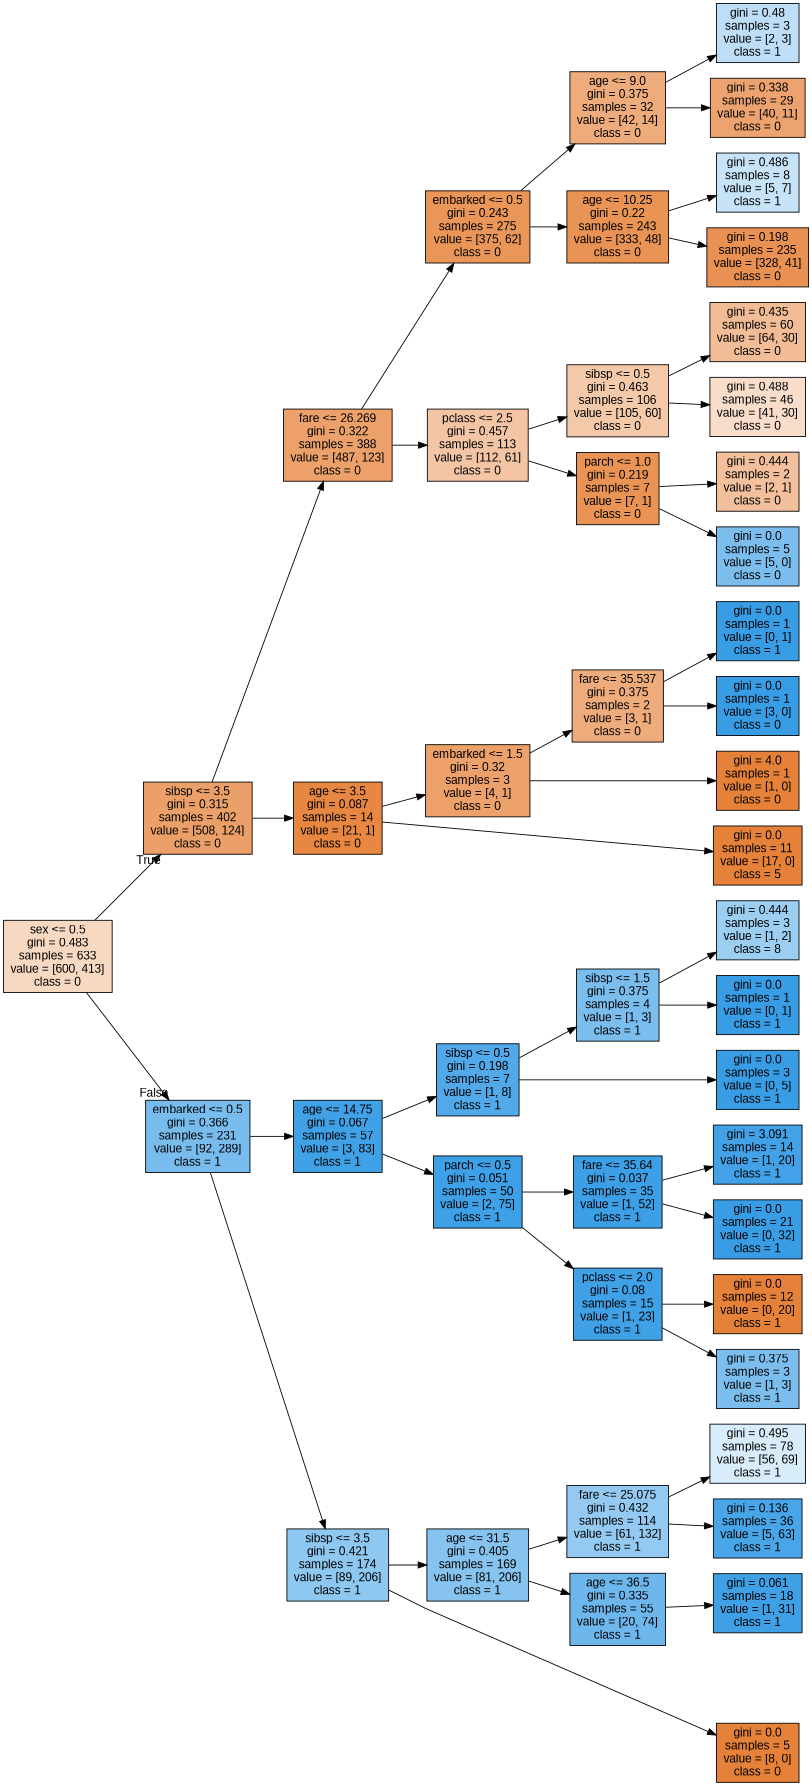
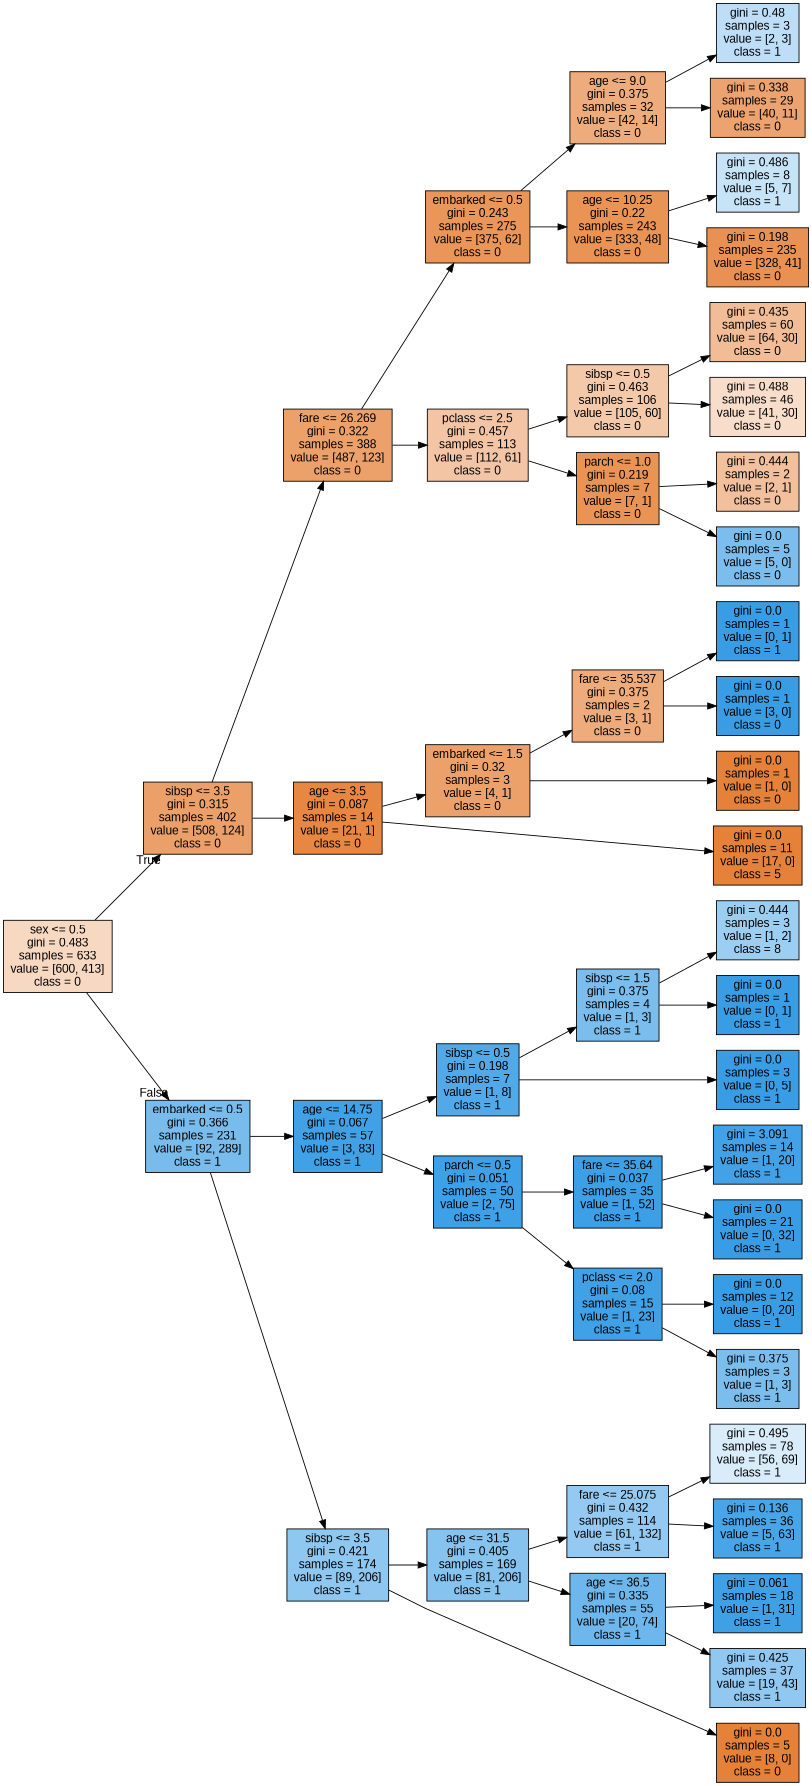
(758, 781) -> (758, 781)
(758, 1304) -> (758, 1304)
none -> (758, 1678)
